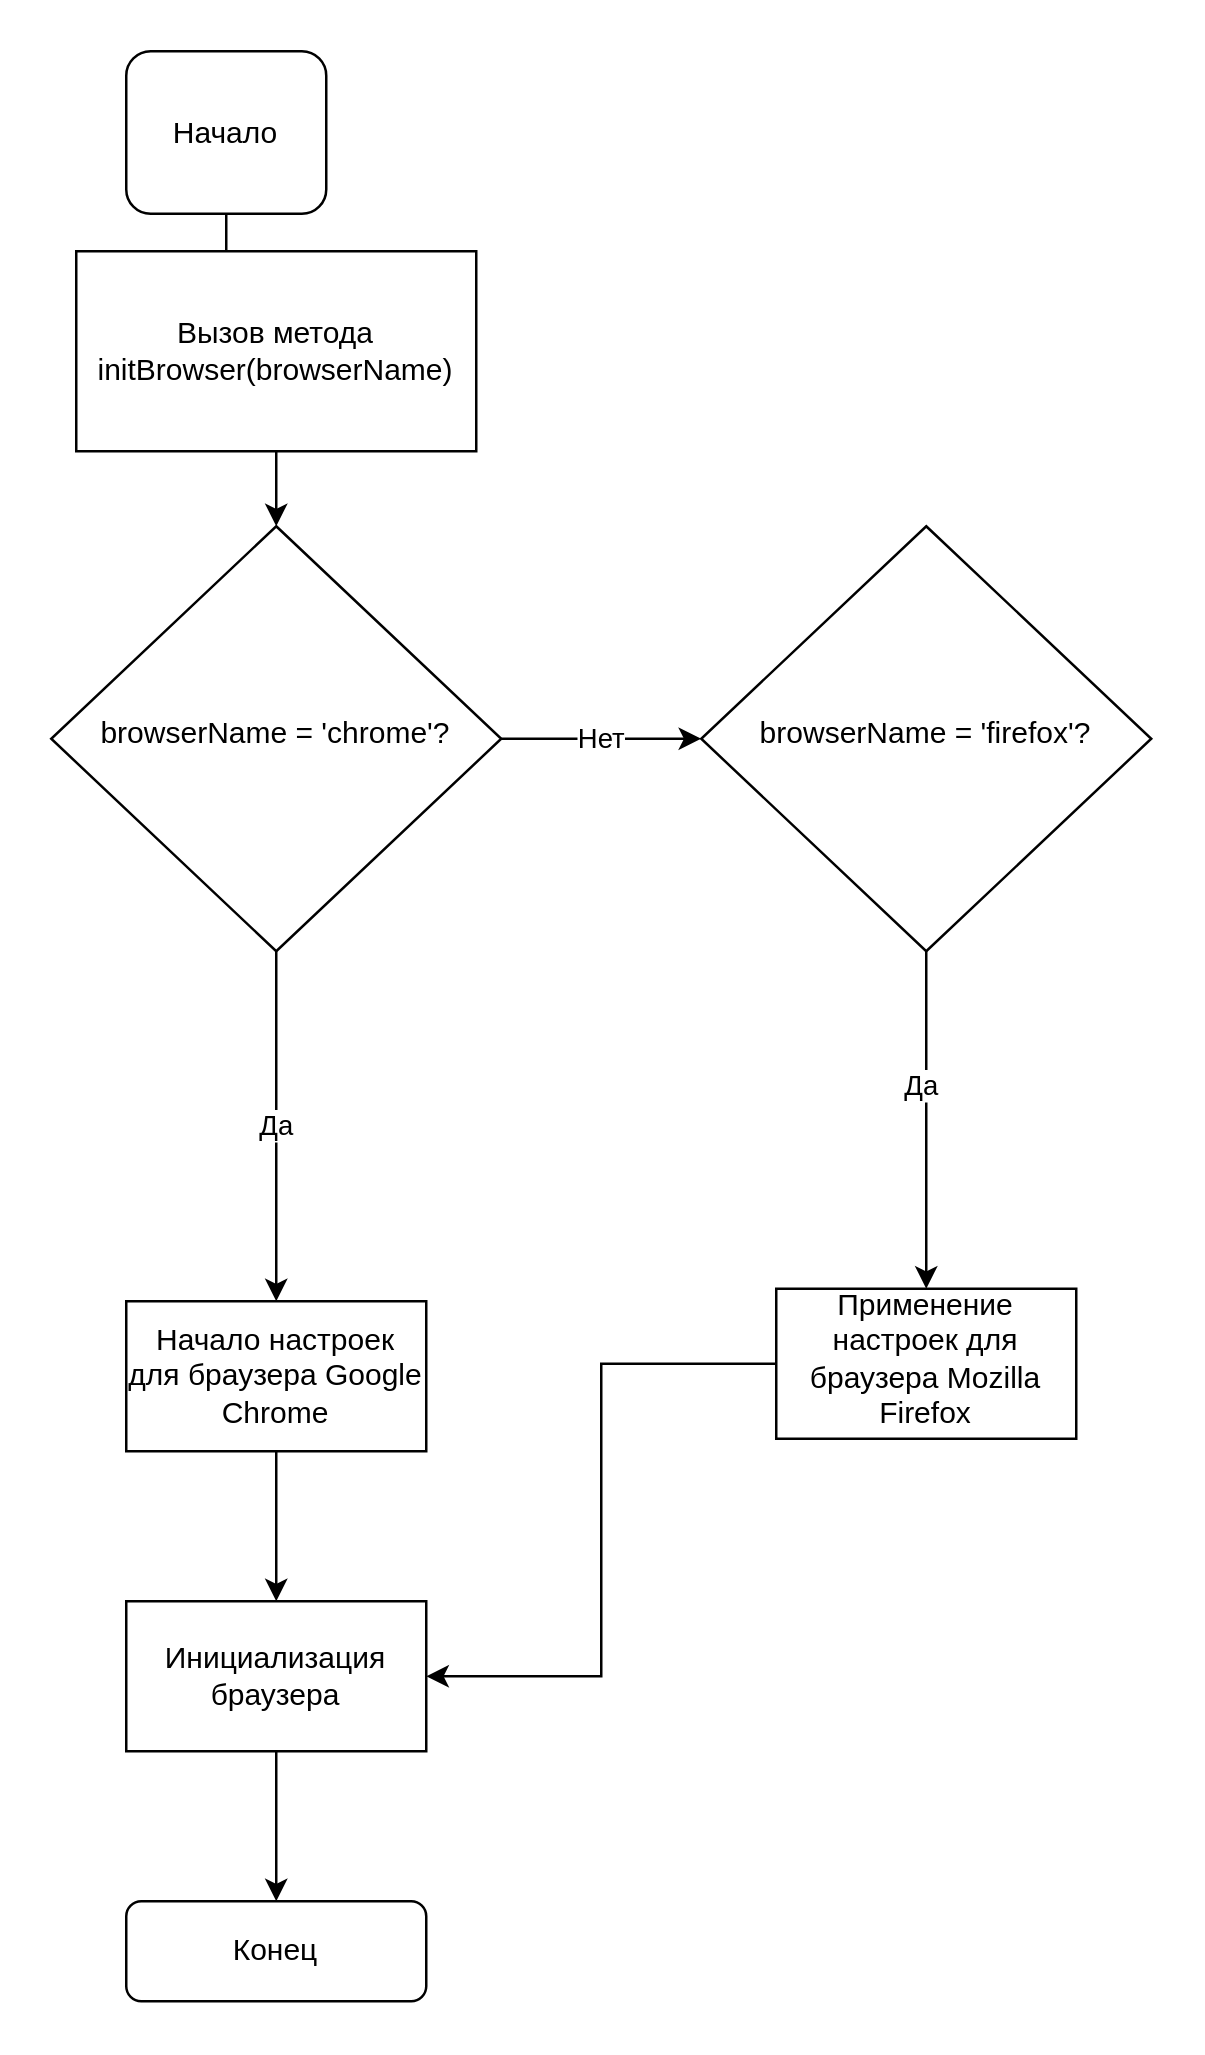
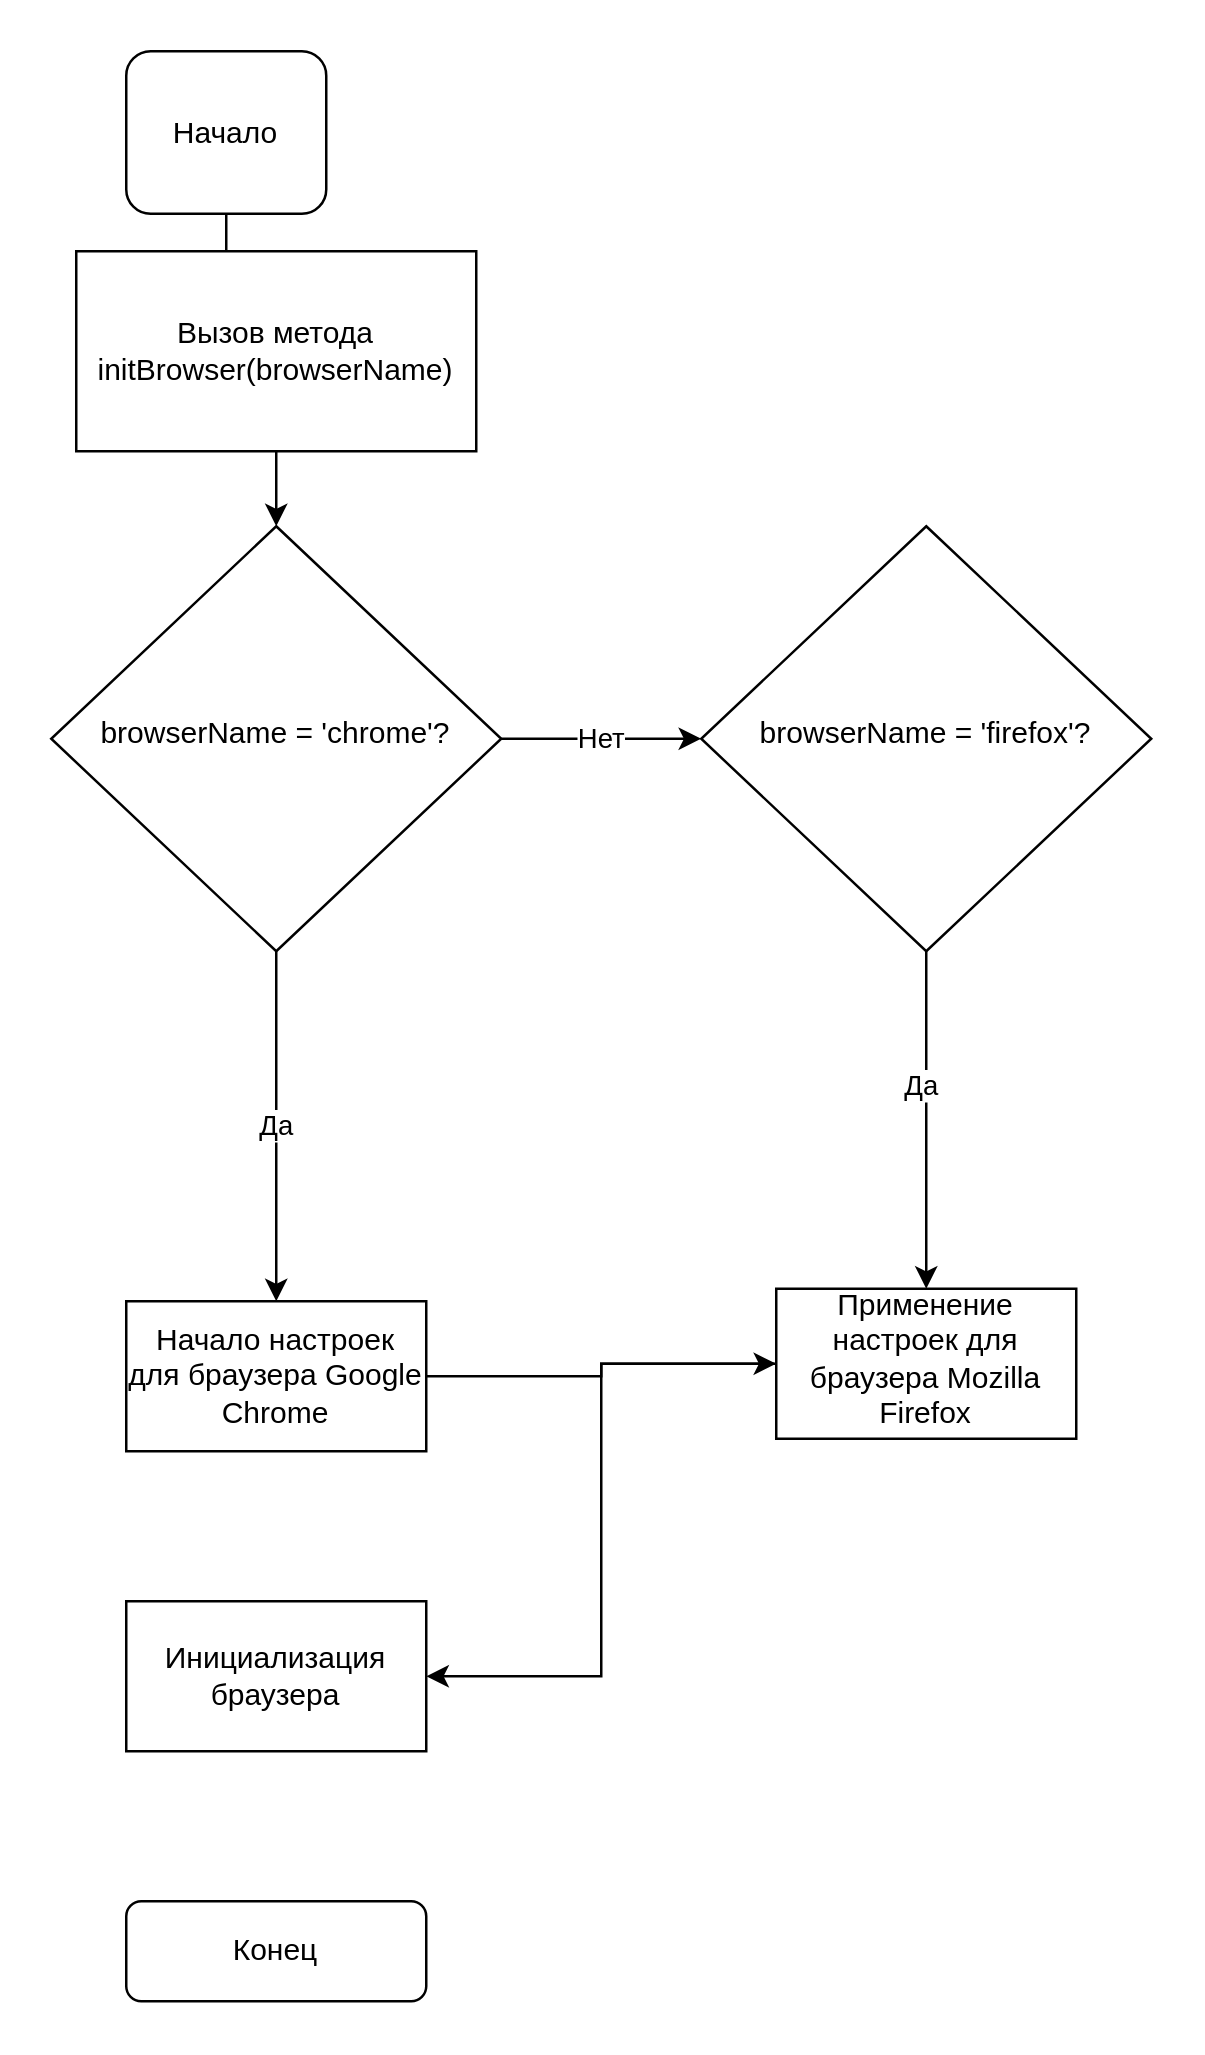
(276, 1518) -> (511, 1376)
(276, 1818) -> none
